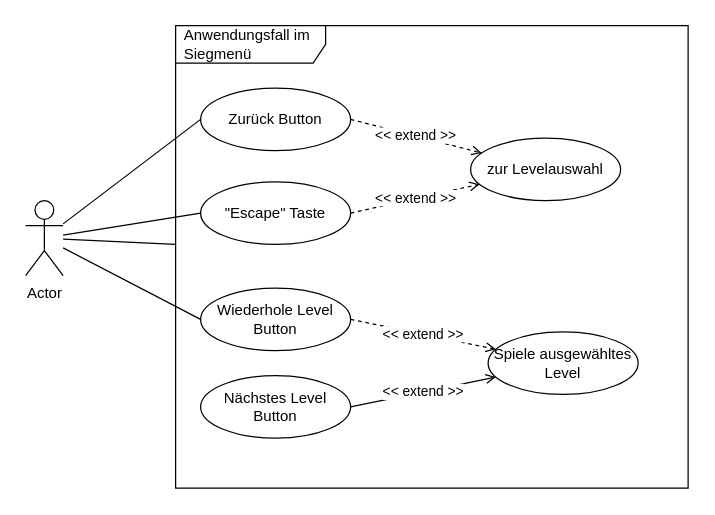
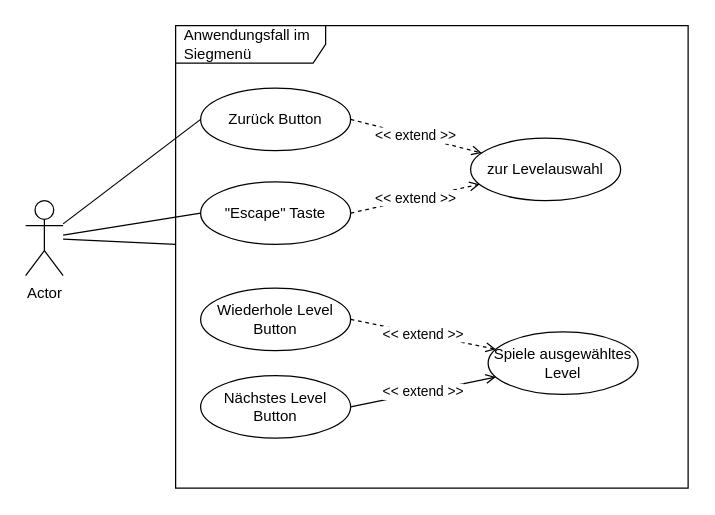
(132, 284) -> none
